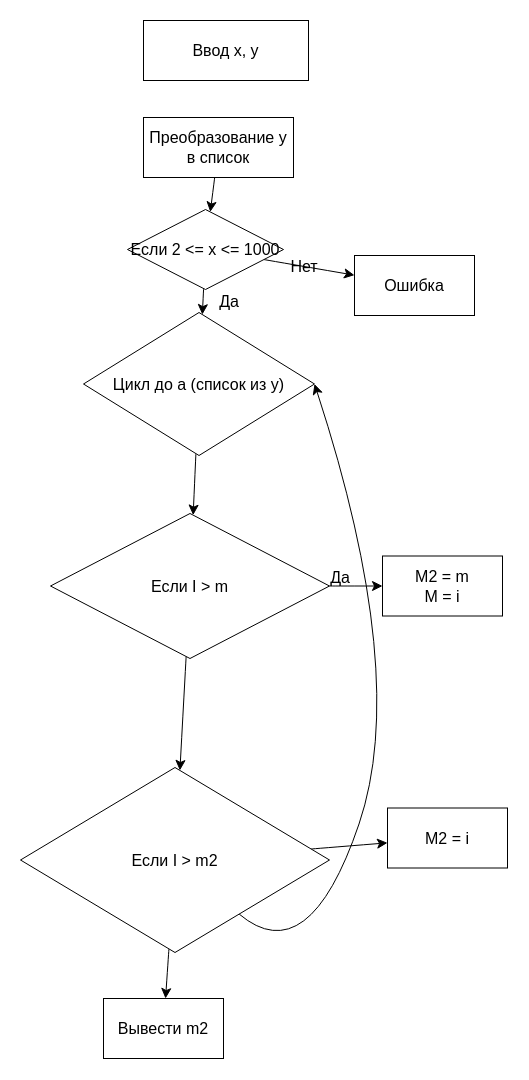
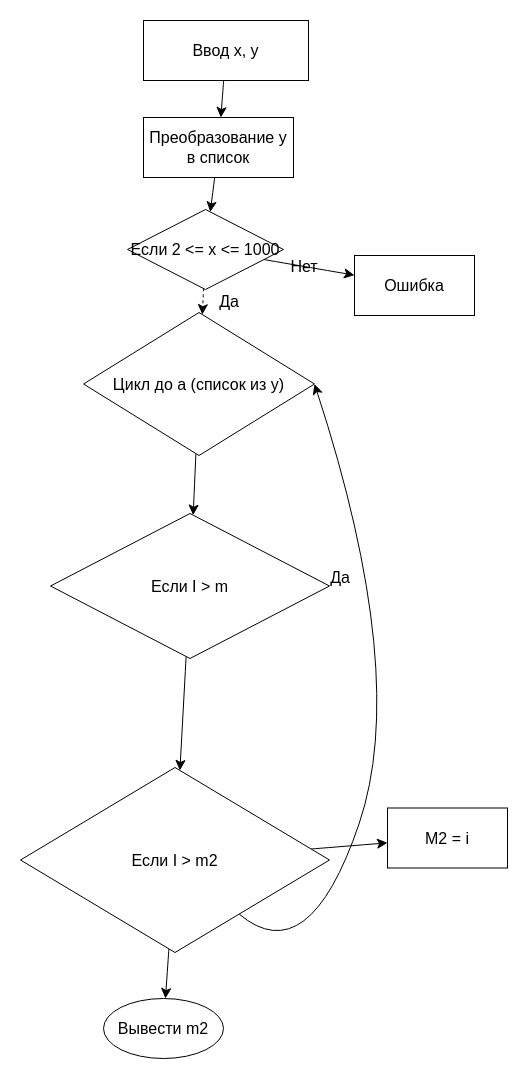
none -> (223, 95)
(203, 296) -> (203, 296)
(352, 586) -> none
(443, 586) -> none
(164, 1029) -> (164, 1029)
